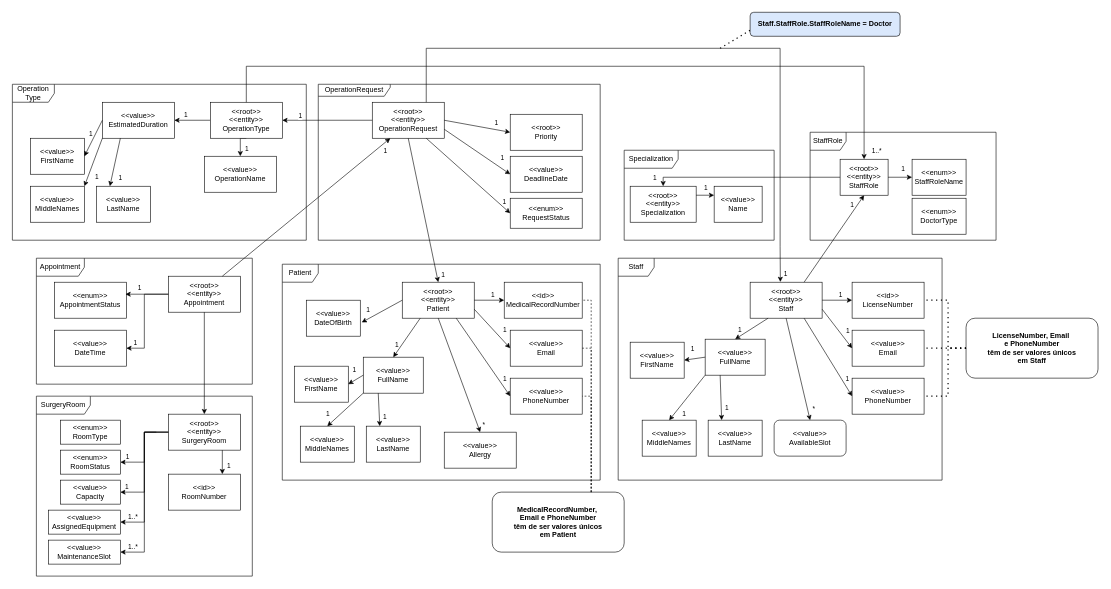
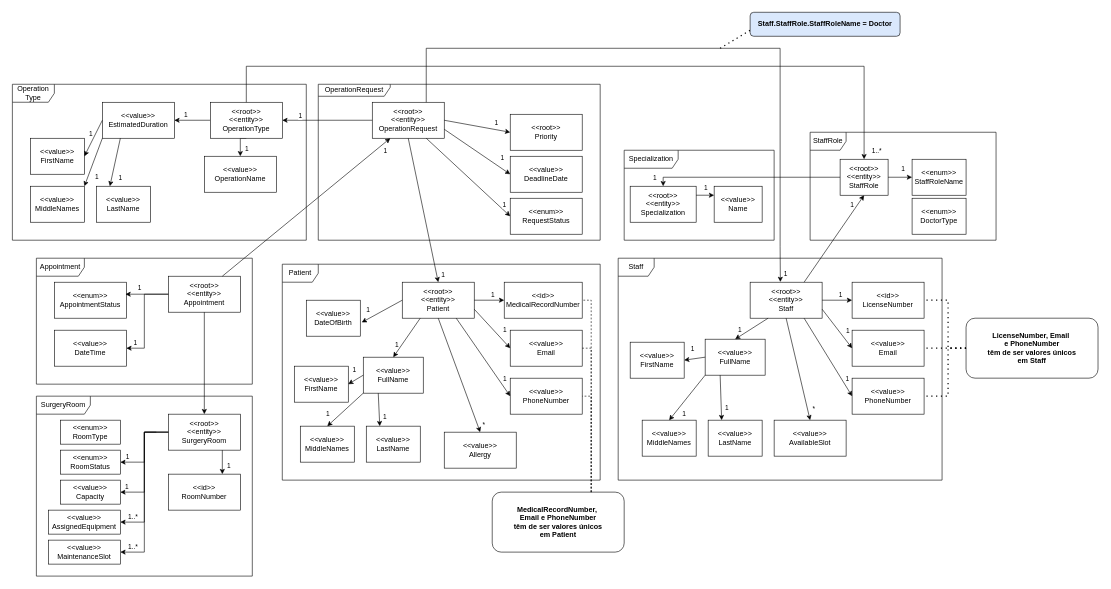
(546, 213) -> (546, 216)
(810, 438) -> (810, 438)
